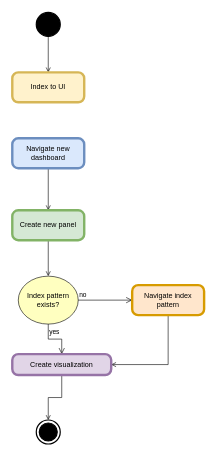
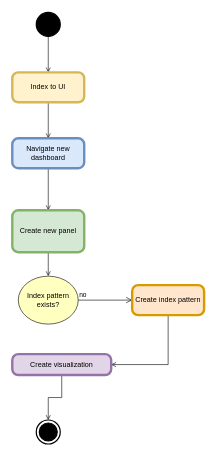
none -> (48, 120)
(48, 225) -> (48, 231)
(168, 300) -> (168, 300)
(48, 332) -> none
